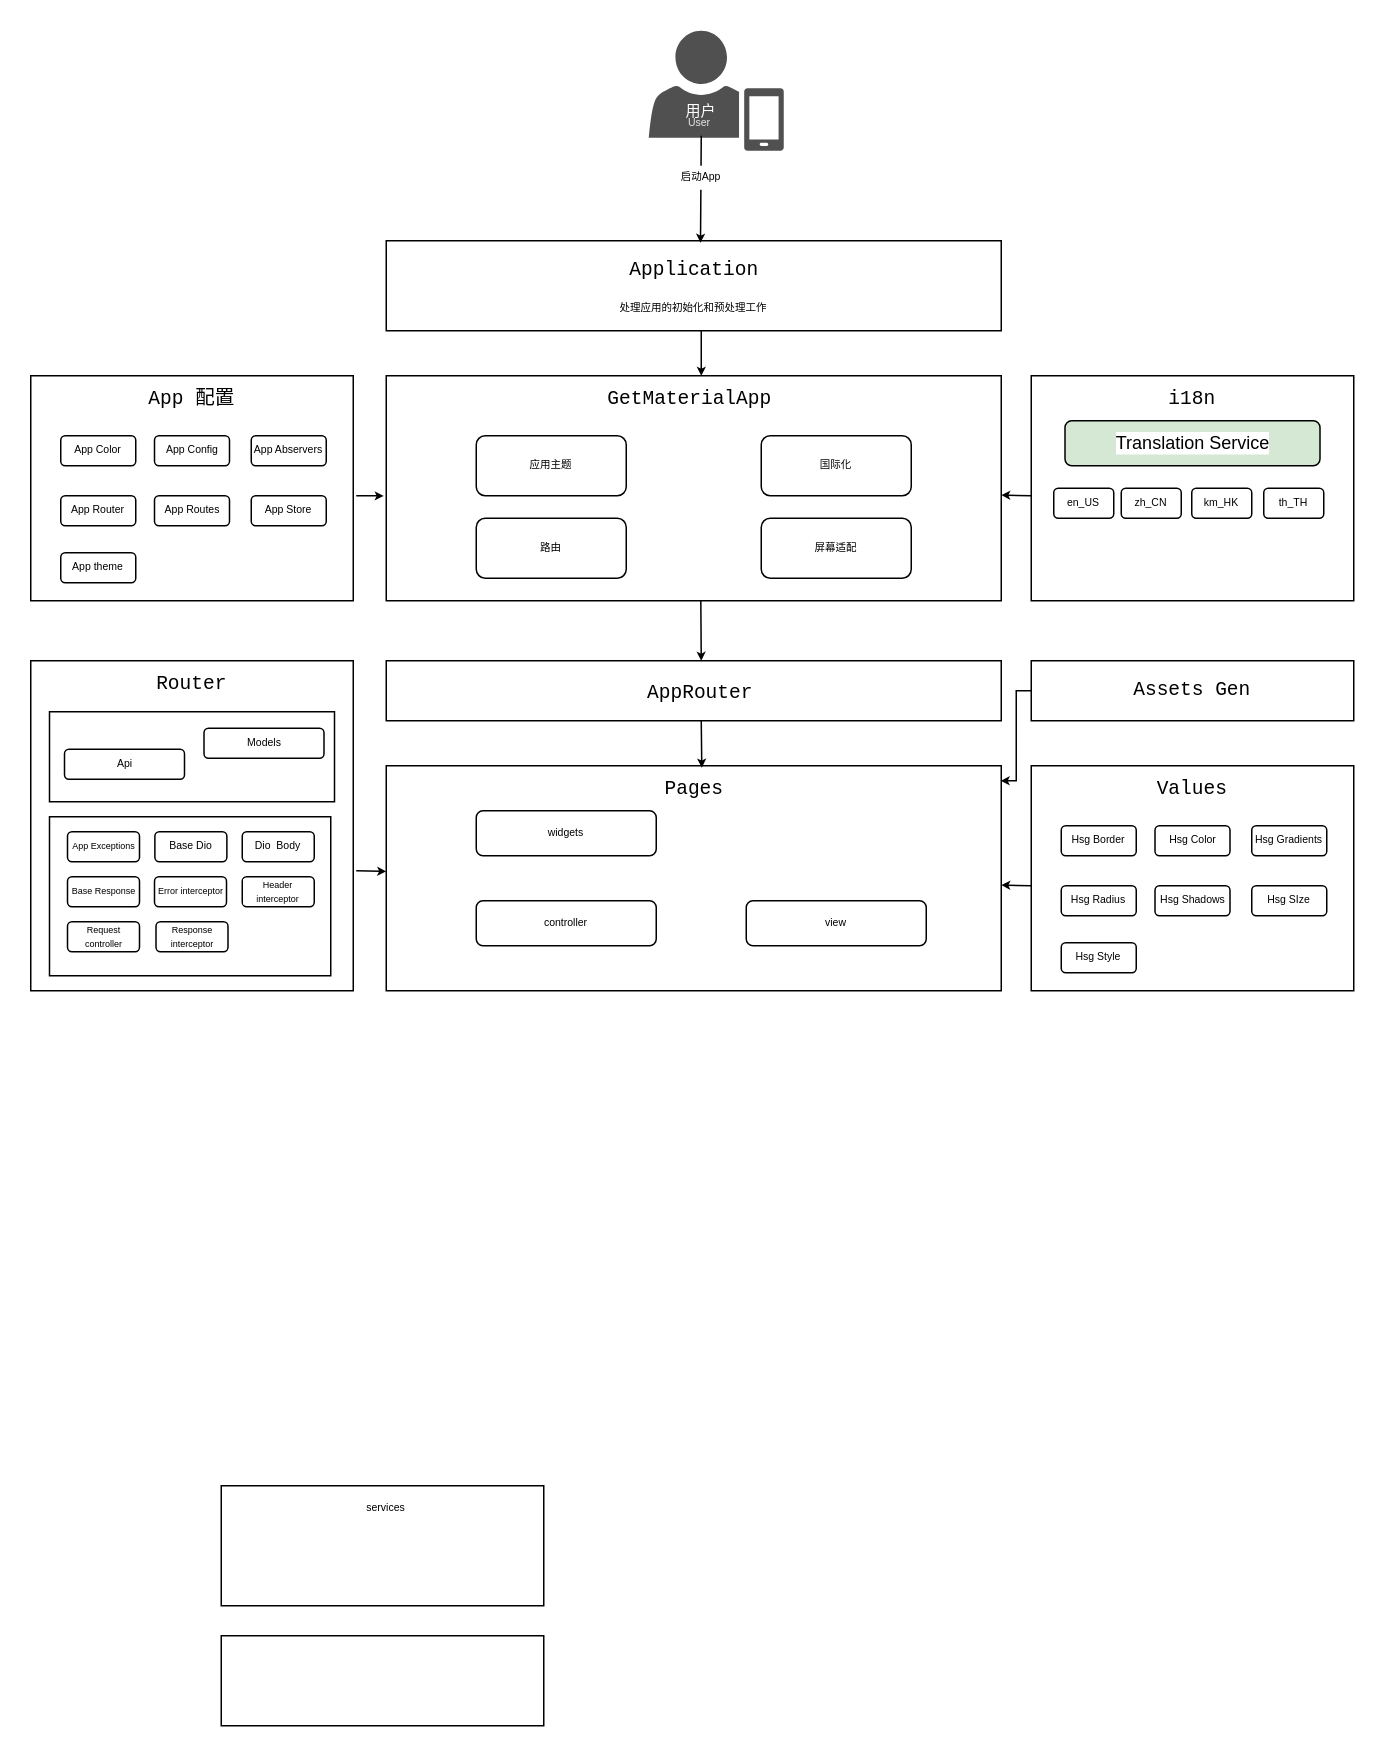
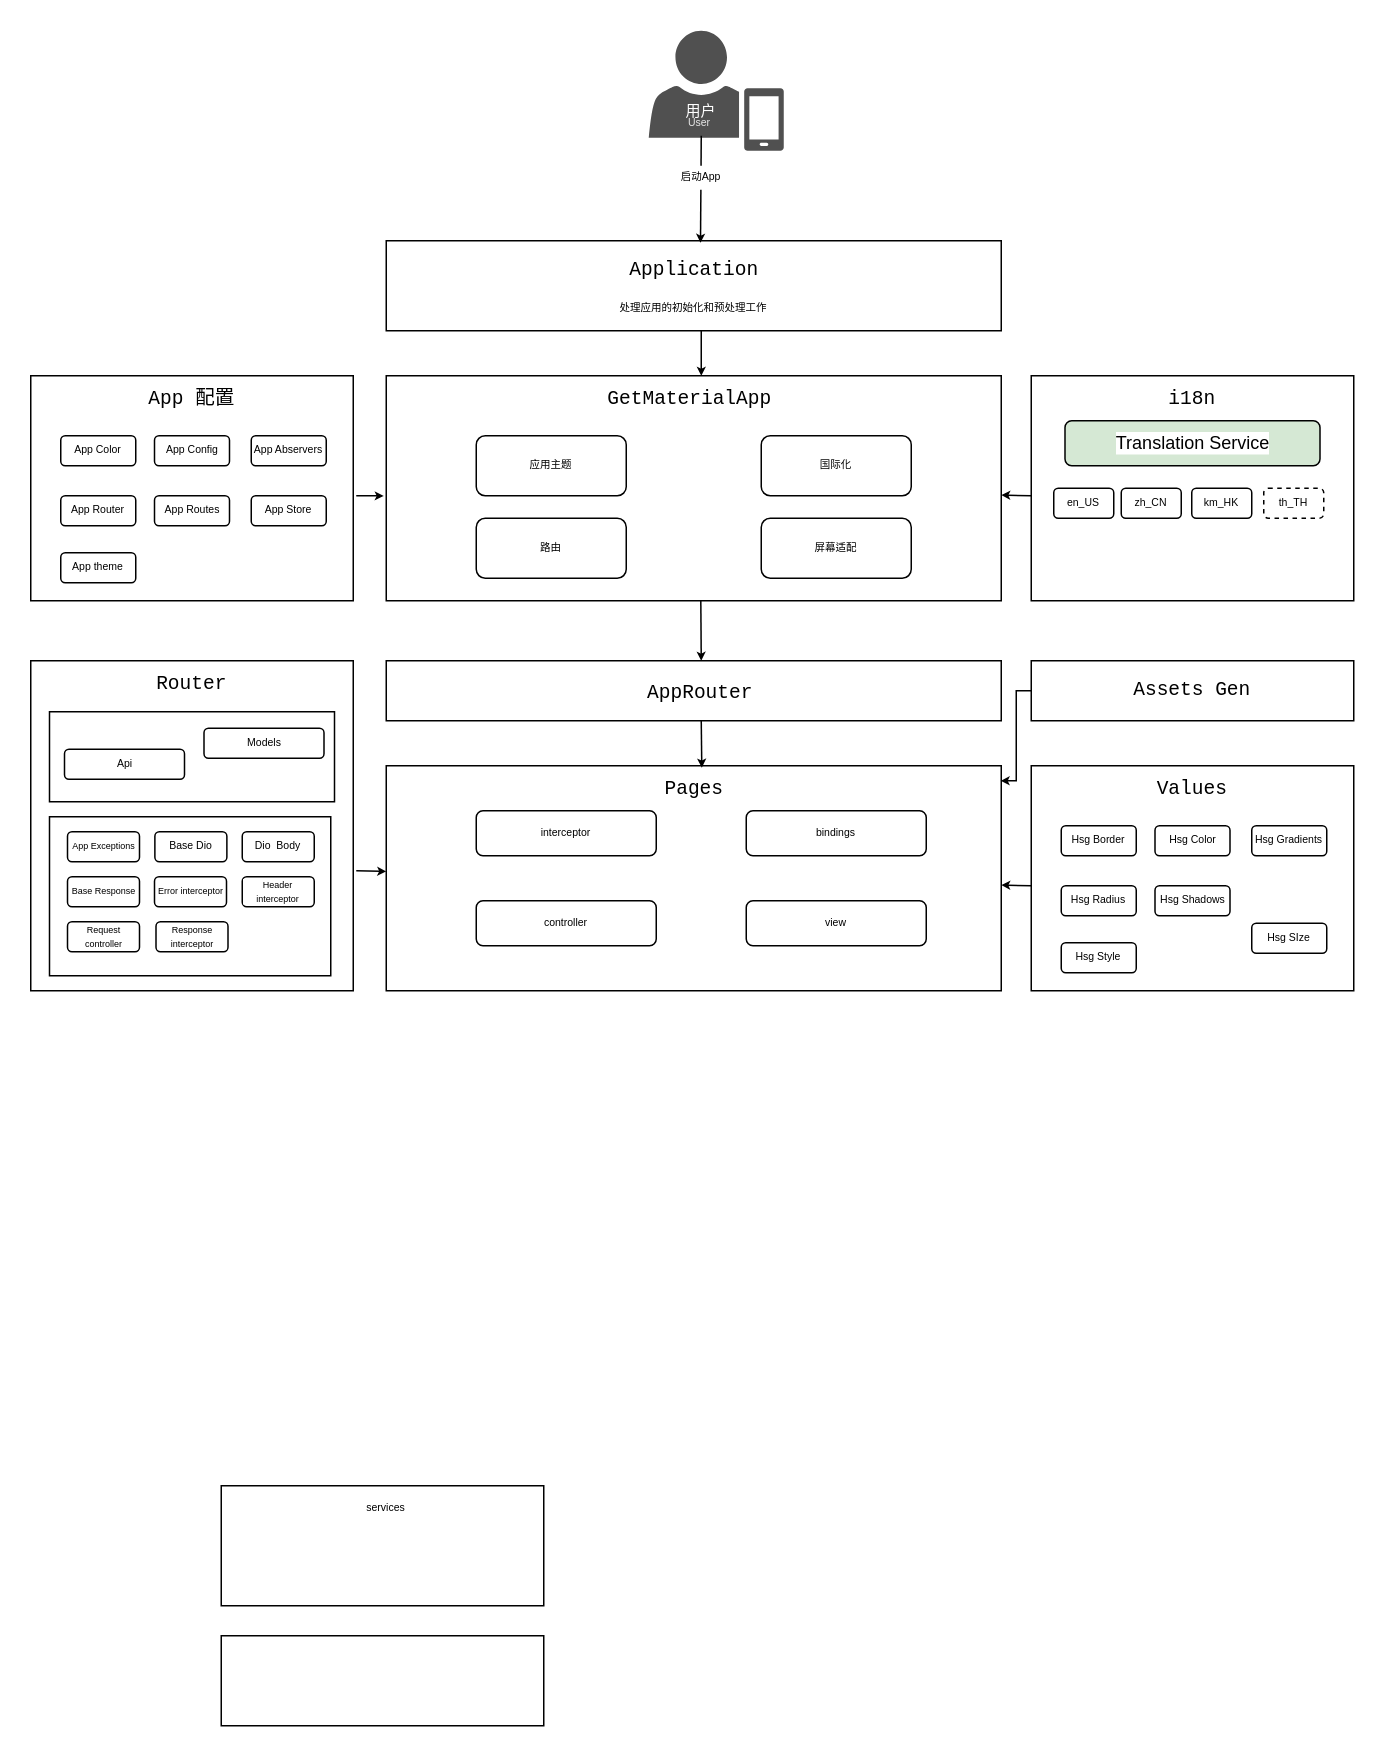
(1294, 503) -> (1294, 503)
(566, 833) -> (566, 833)
none -> (836, 833)
(1289, 901) -> (1289, 938)
